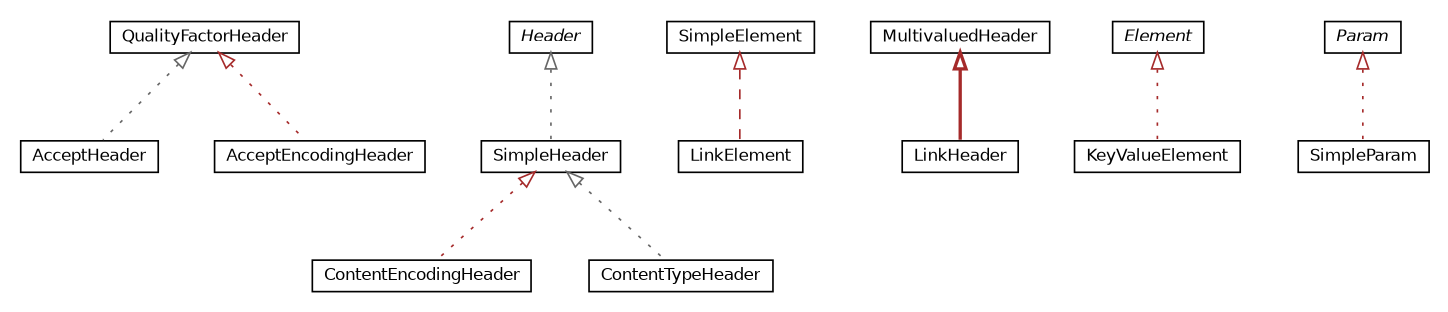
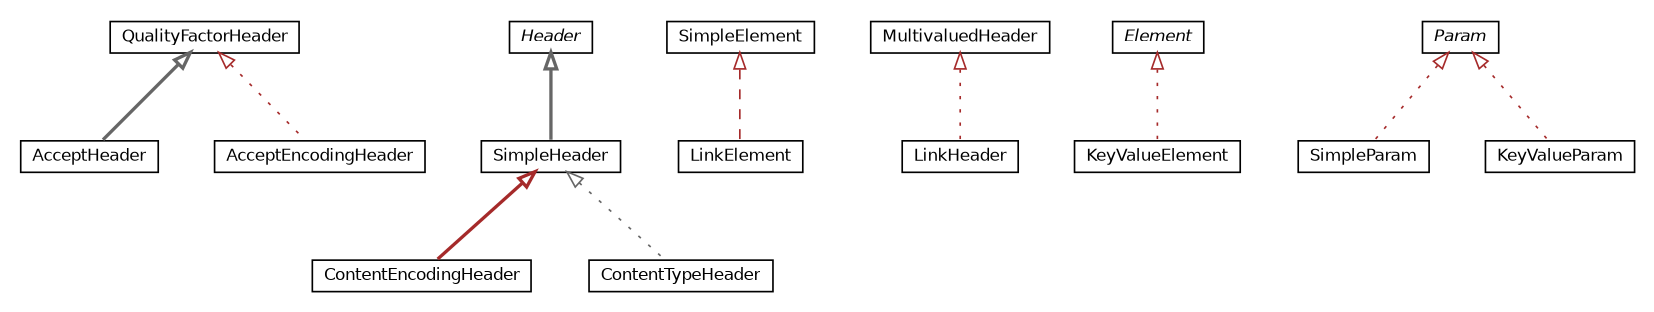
(141, 102) -> (141, 102)
(551, 105) -> (551, 105)
(960, 105) -> (960, 105)
none -> (1560, 156)
(480, 221) -> (480, 221)
